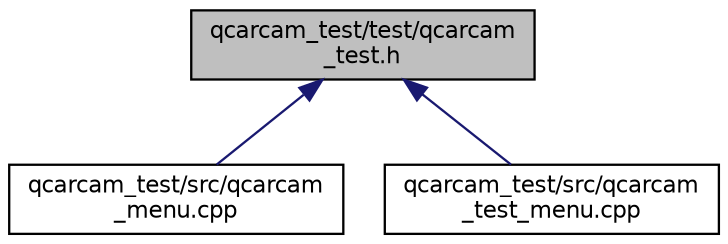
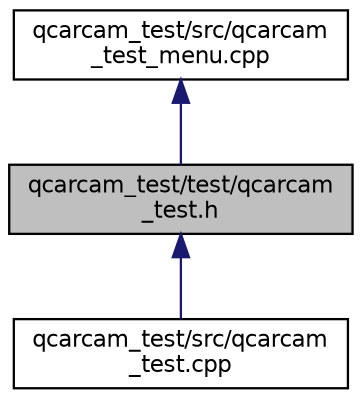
(466, 129) -> (181, 134)
(176, 199) -> (181, 354)
